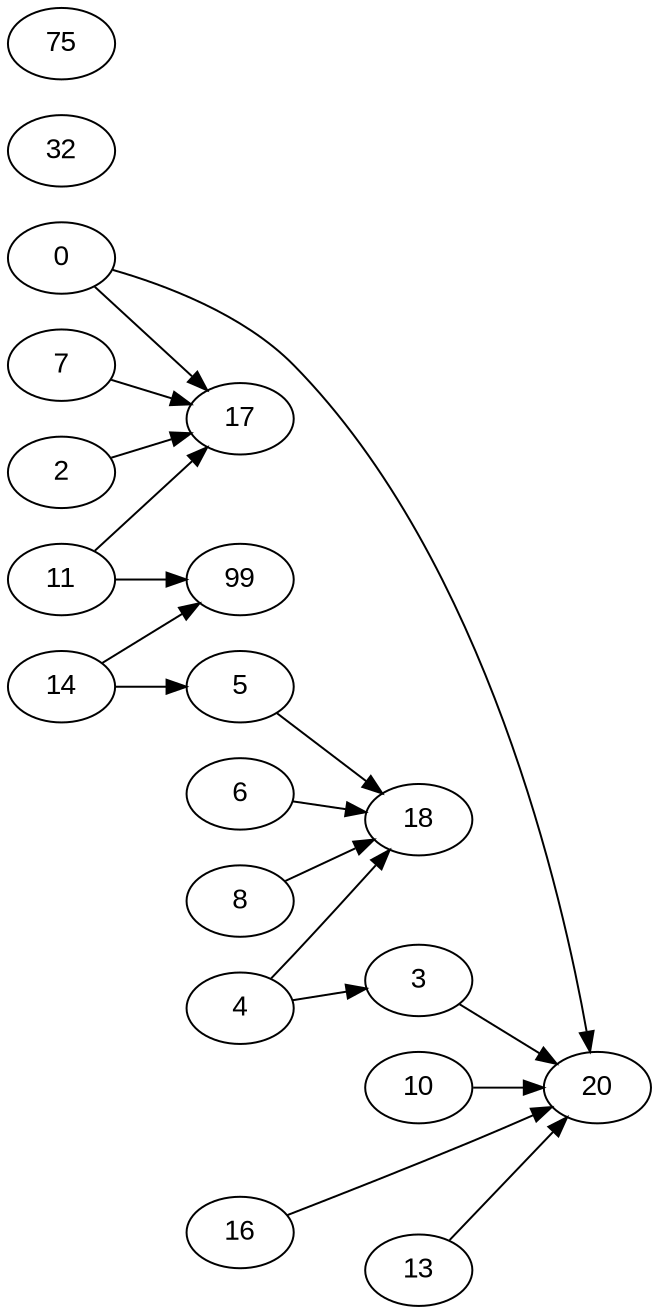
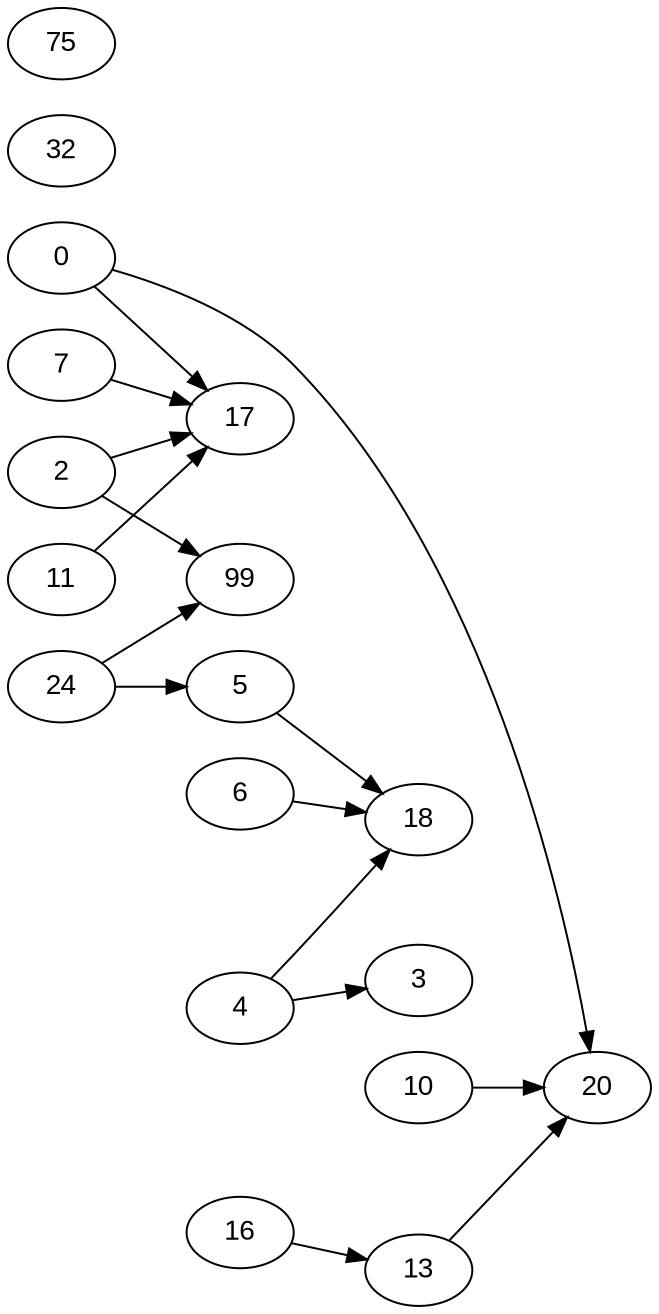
(141, 580) -> (144, 522)
(62, 687) -> (62, 687)
(240, 901) -> none
(500, 1029) -> none
(411, 1166) -> (320, 1249)
